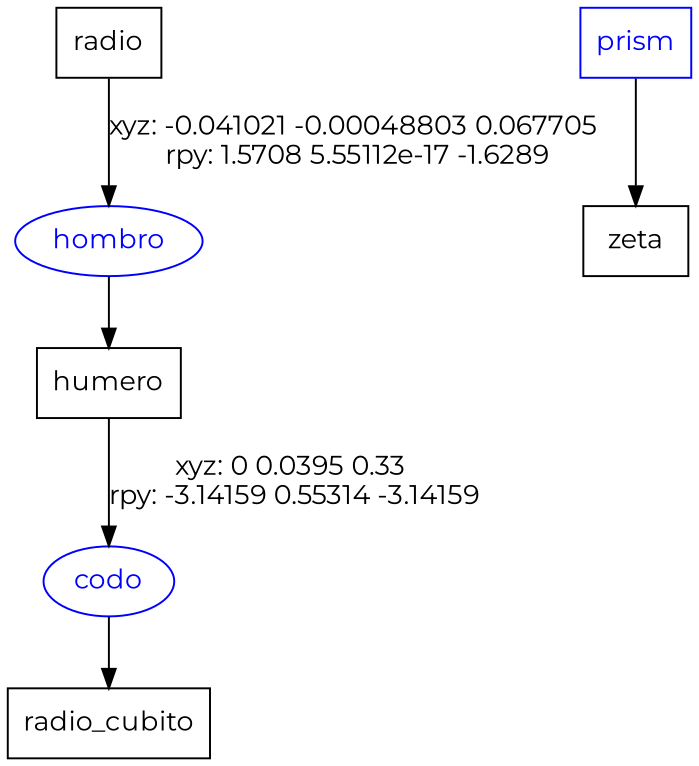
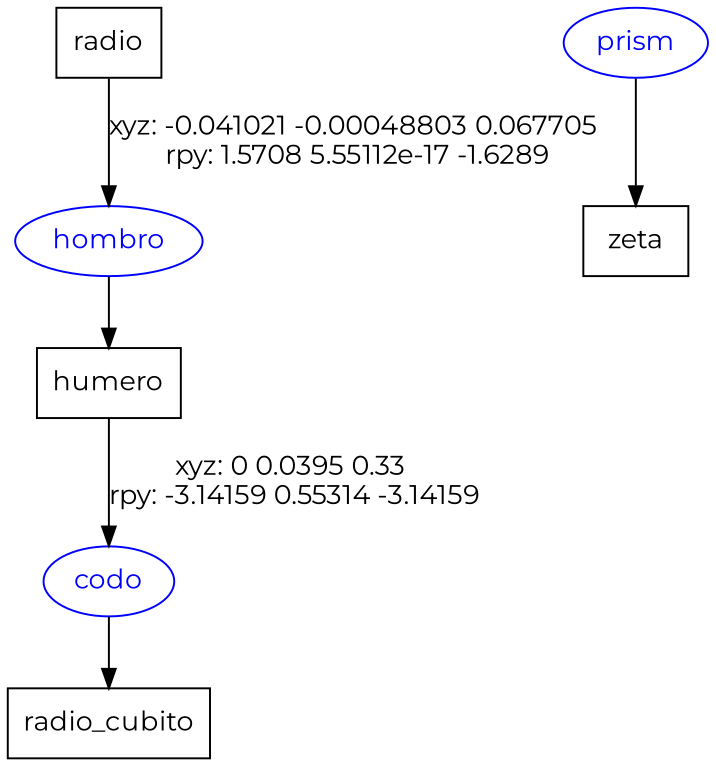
(636, 43) -> (636, 43)
